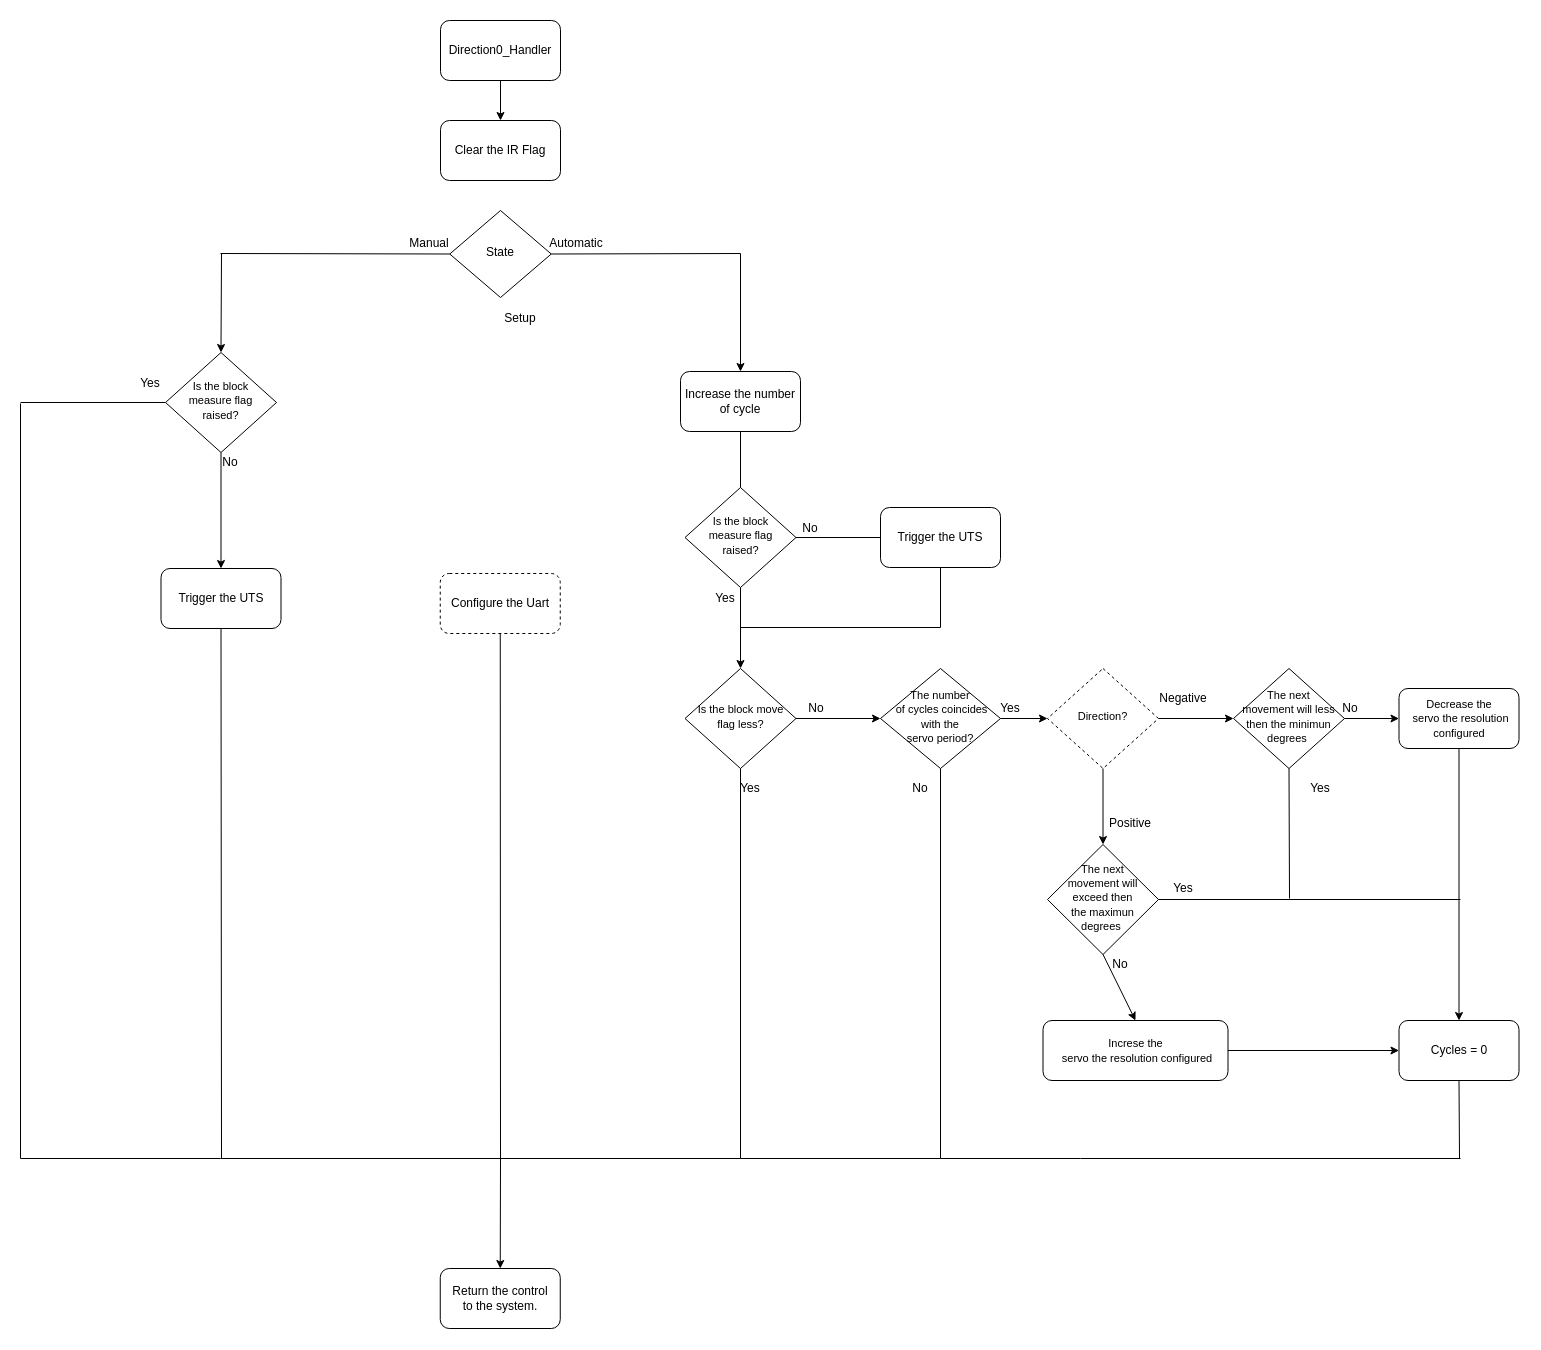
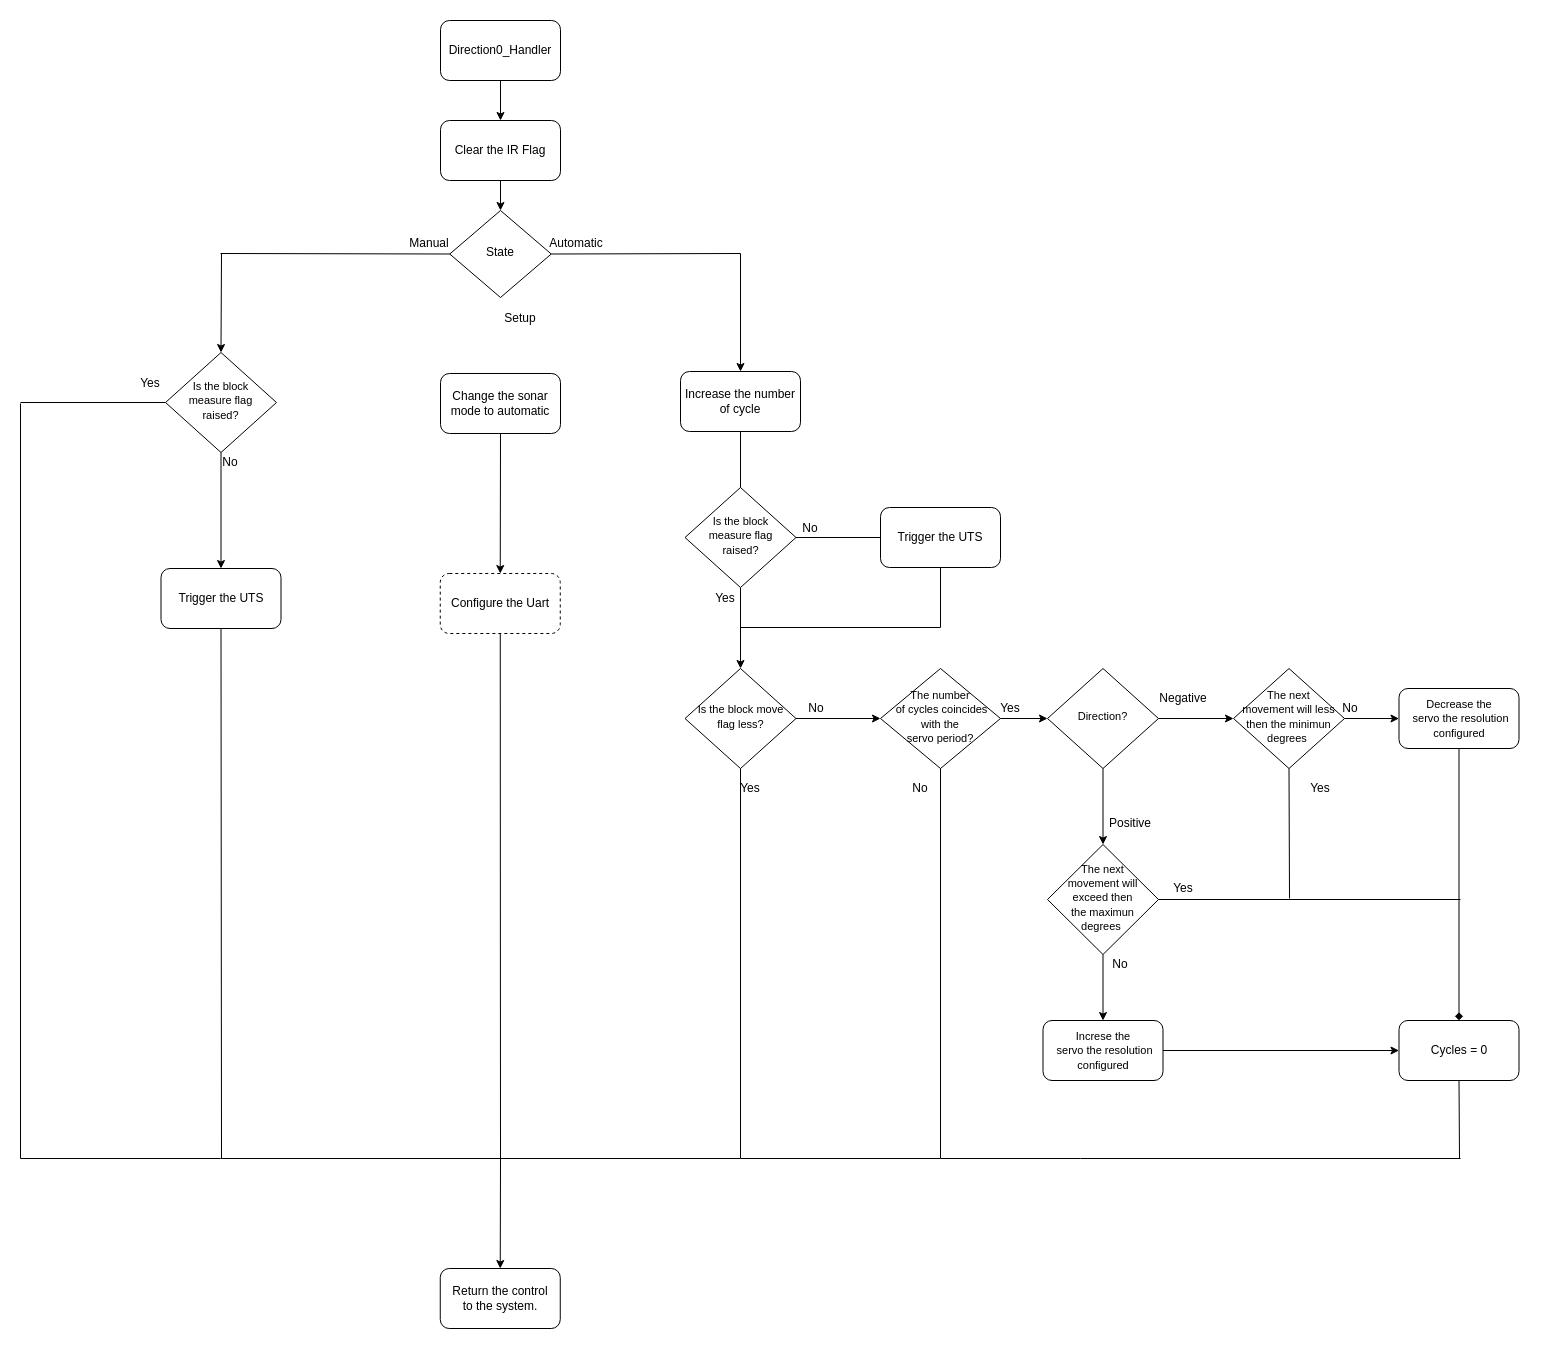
none -> (501, 192)
none -> (501, 404)
none -> (500, 500)
(1103, 719) -> (1103, 719)
(1459, 1012) -> (1459, 1011)
(1136, 1051) -> (1103, 1051)
